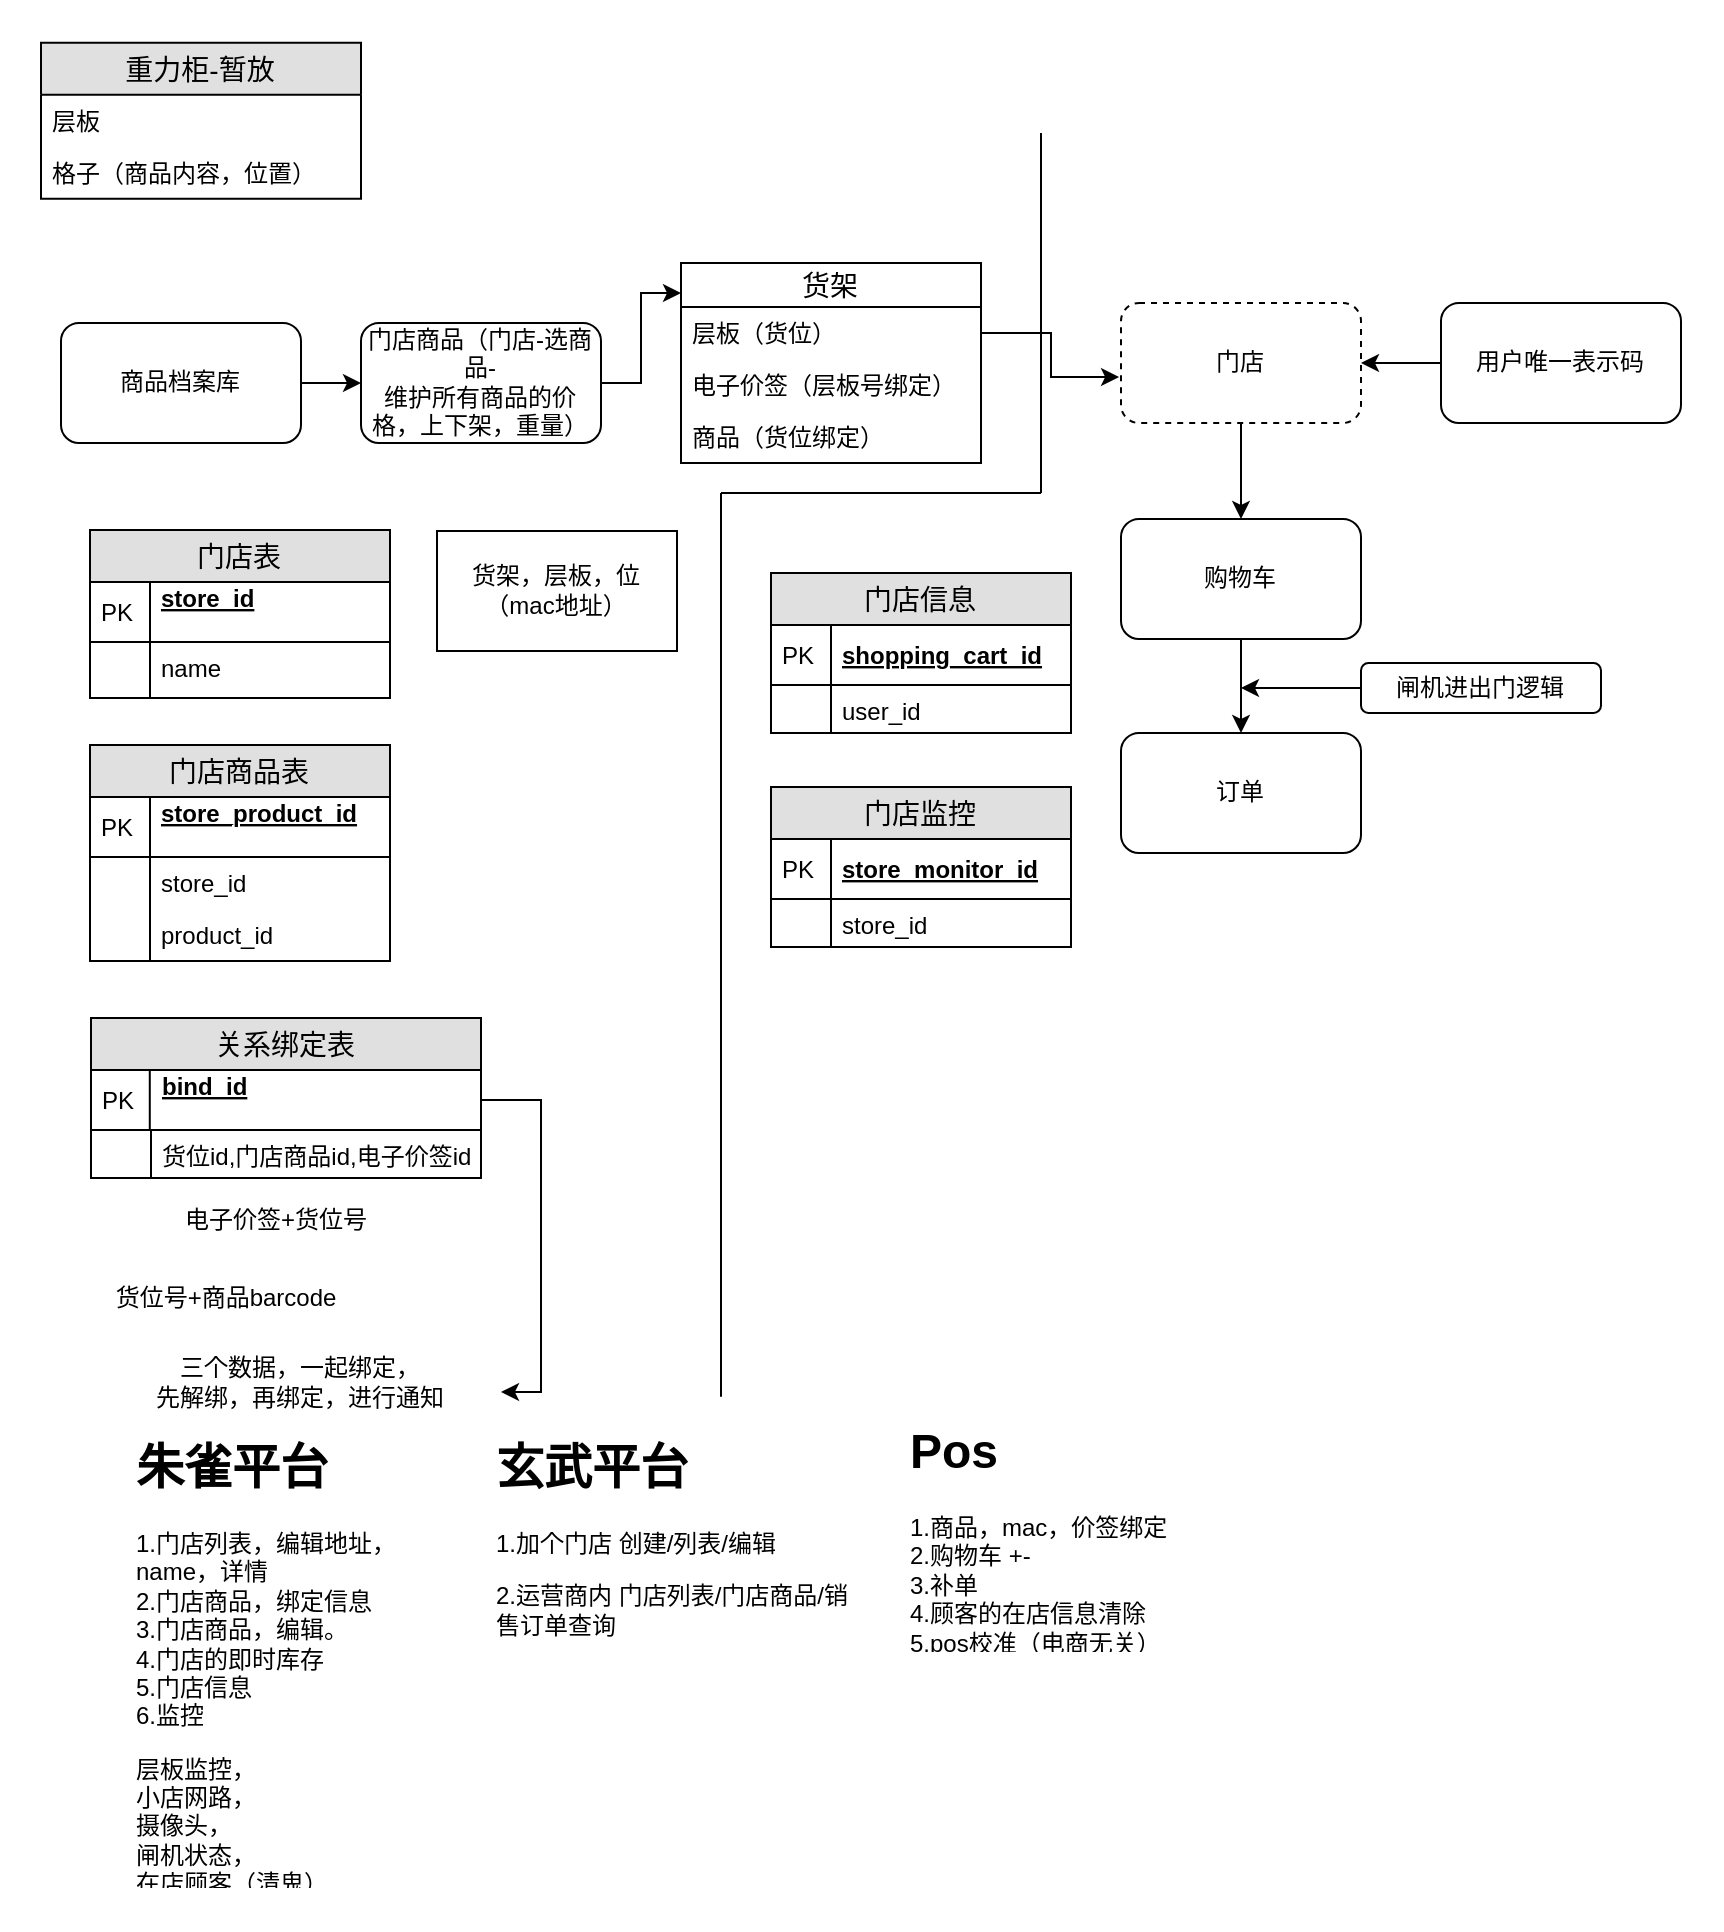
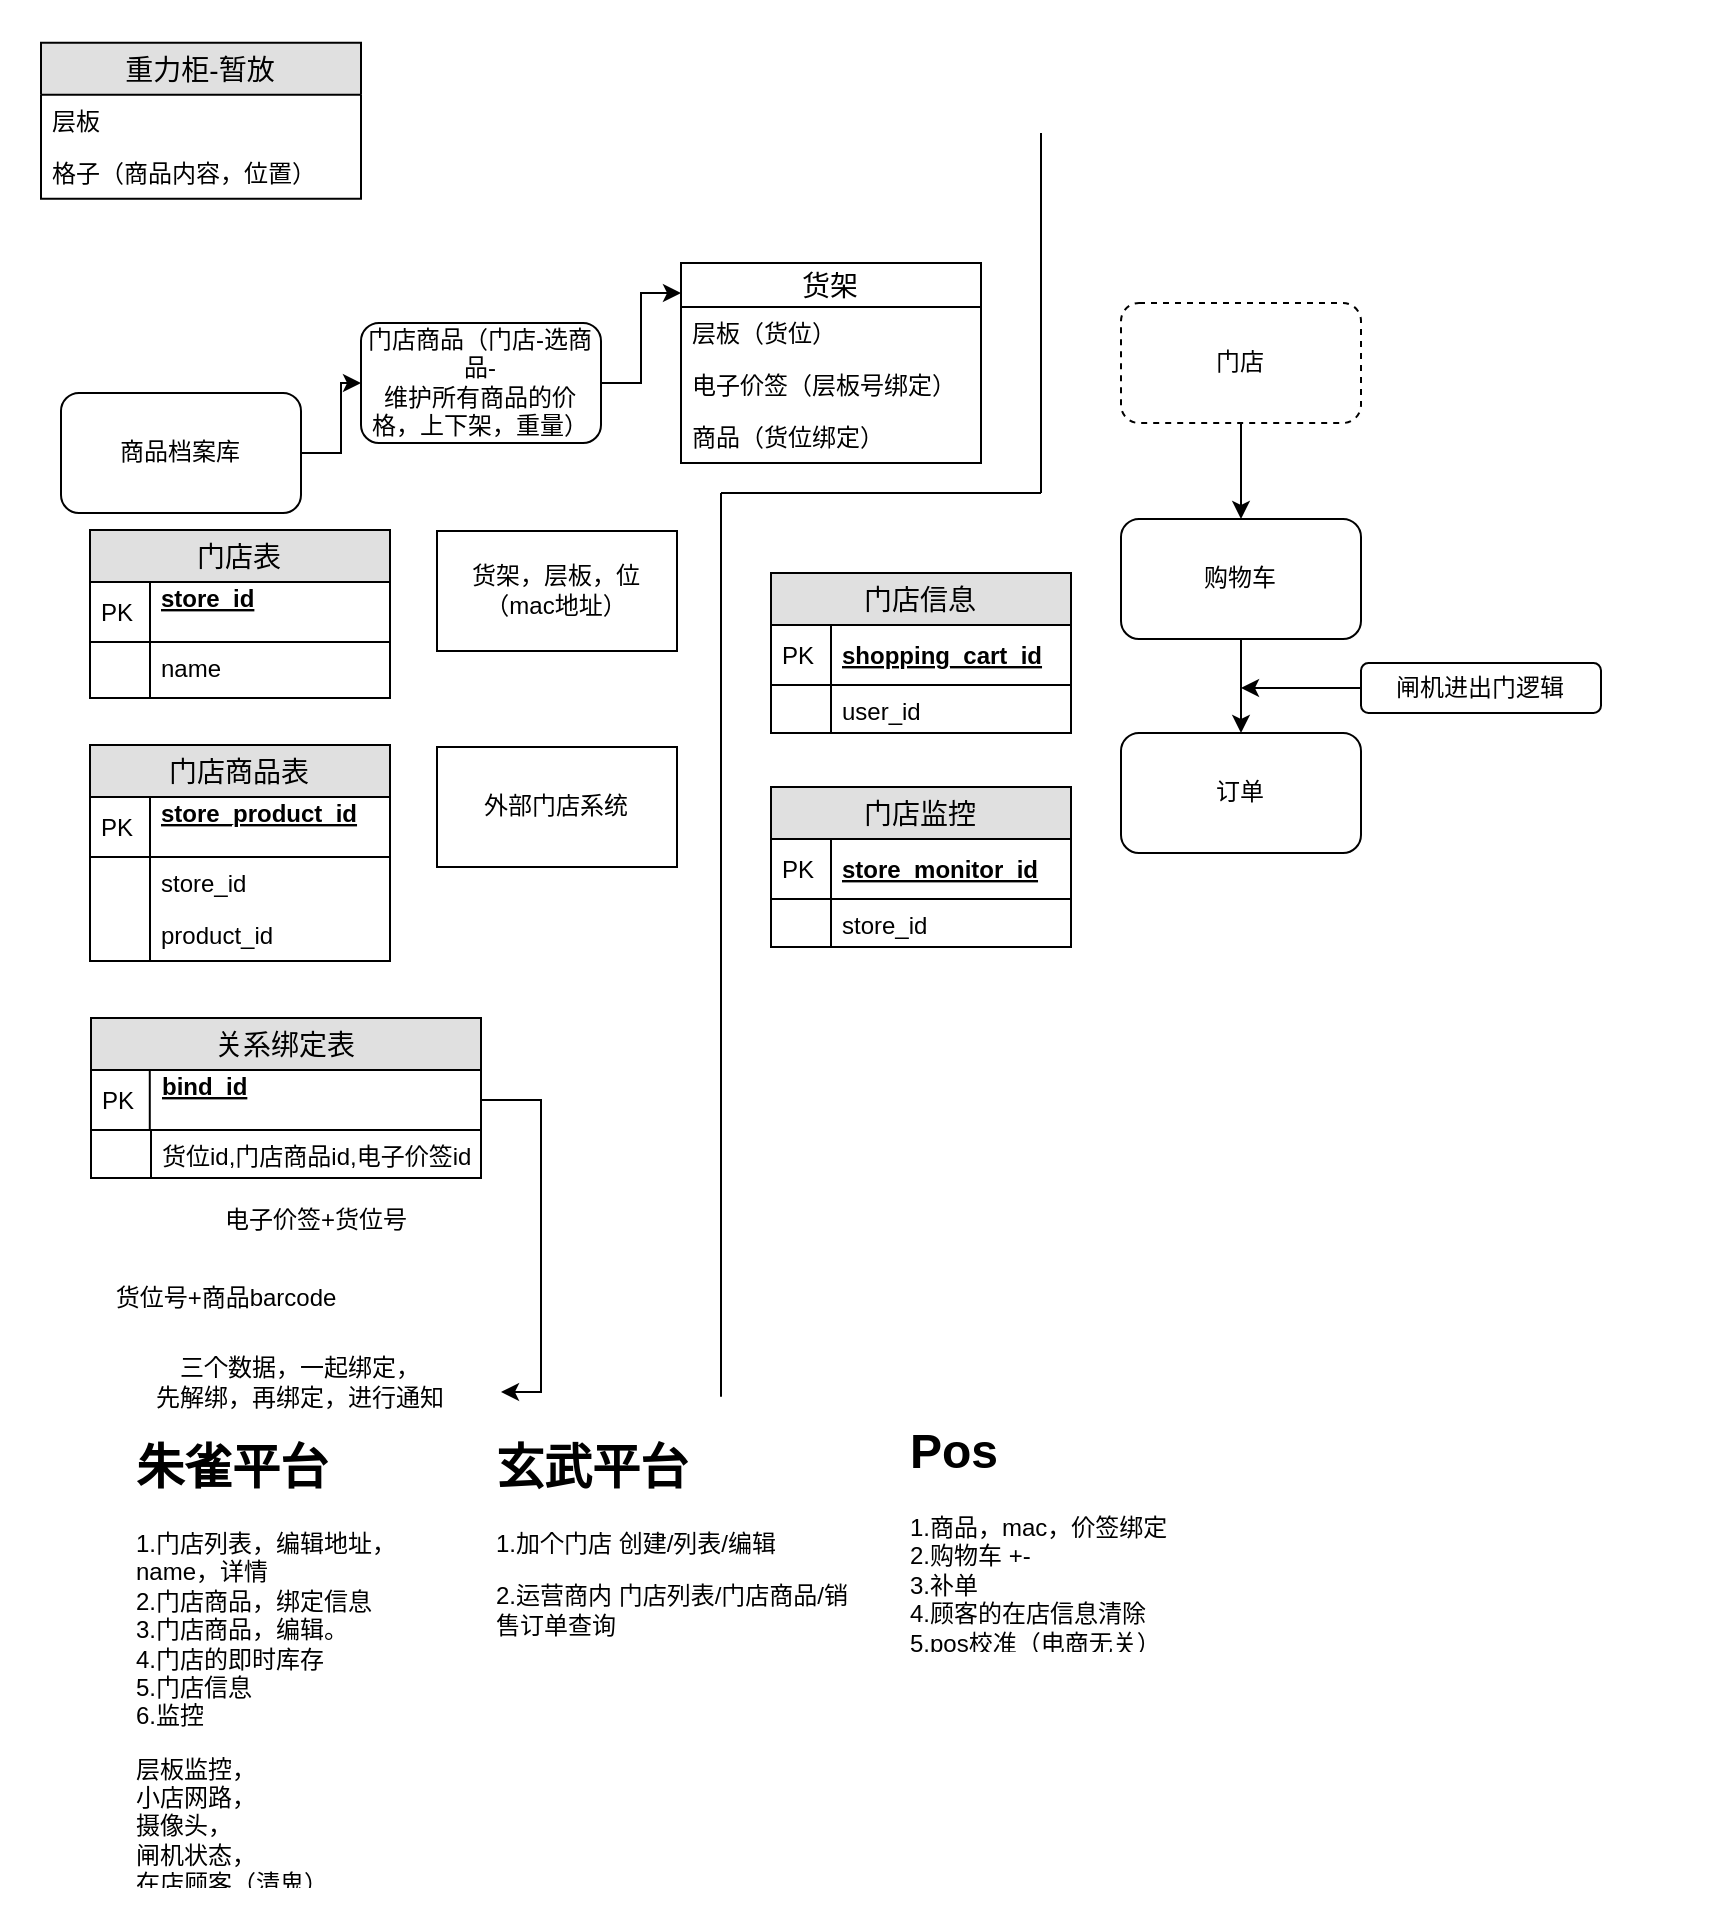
(1051, 347) -> none
(1408, 363) -> none
(1561, 363) -> none
(181, 383) -> (181, 453)
none -> (557, 807)
(276, 1220) -> (316, 1220)
